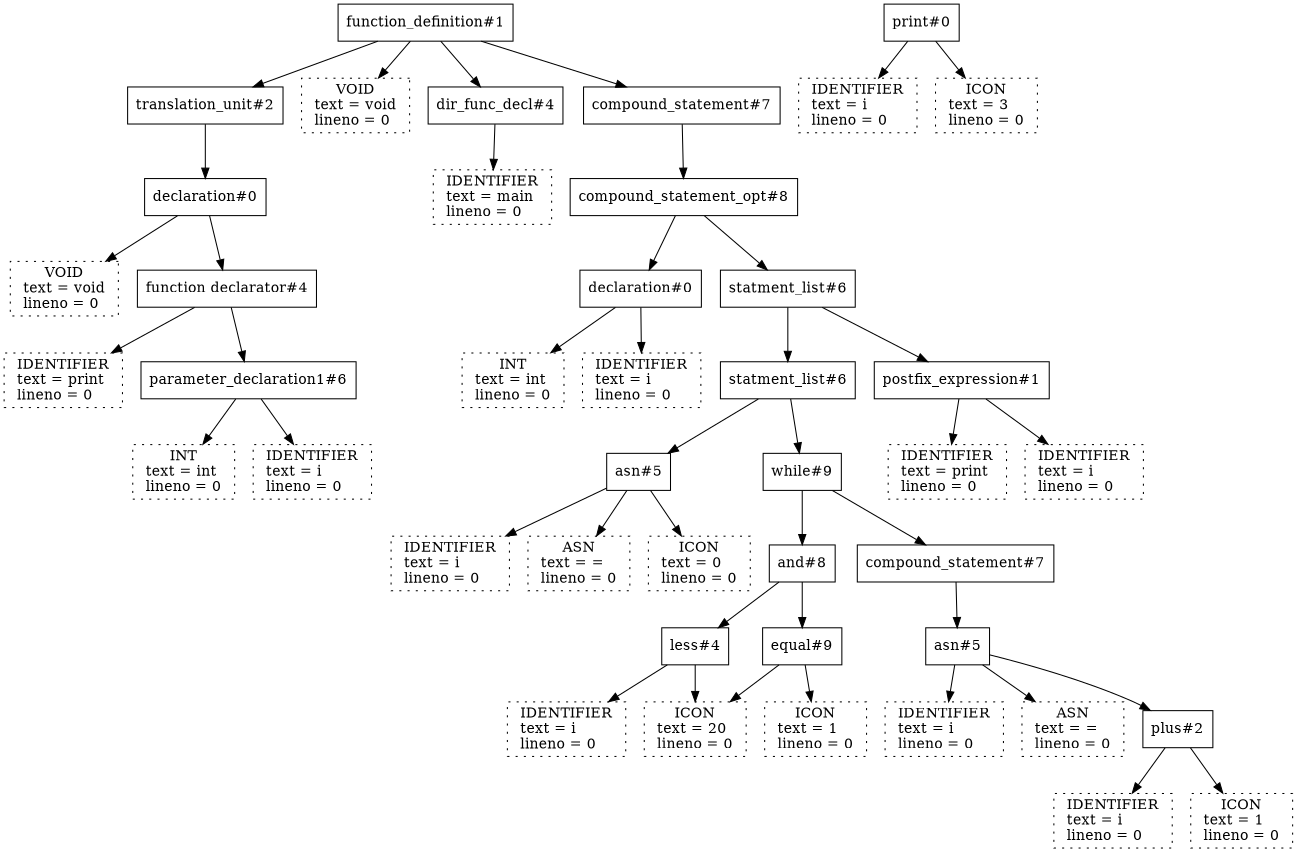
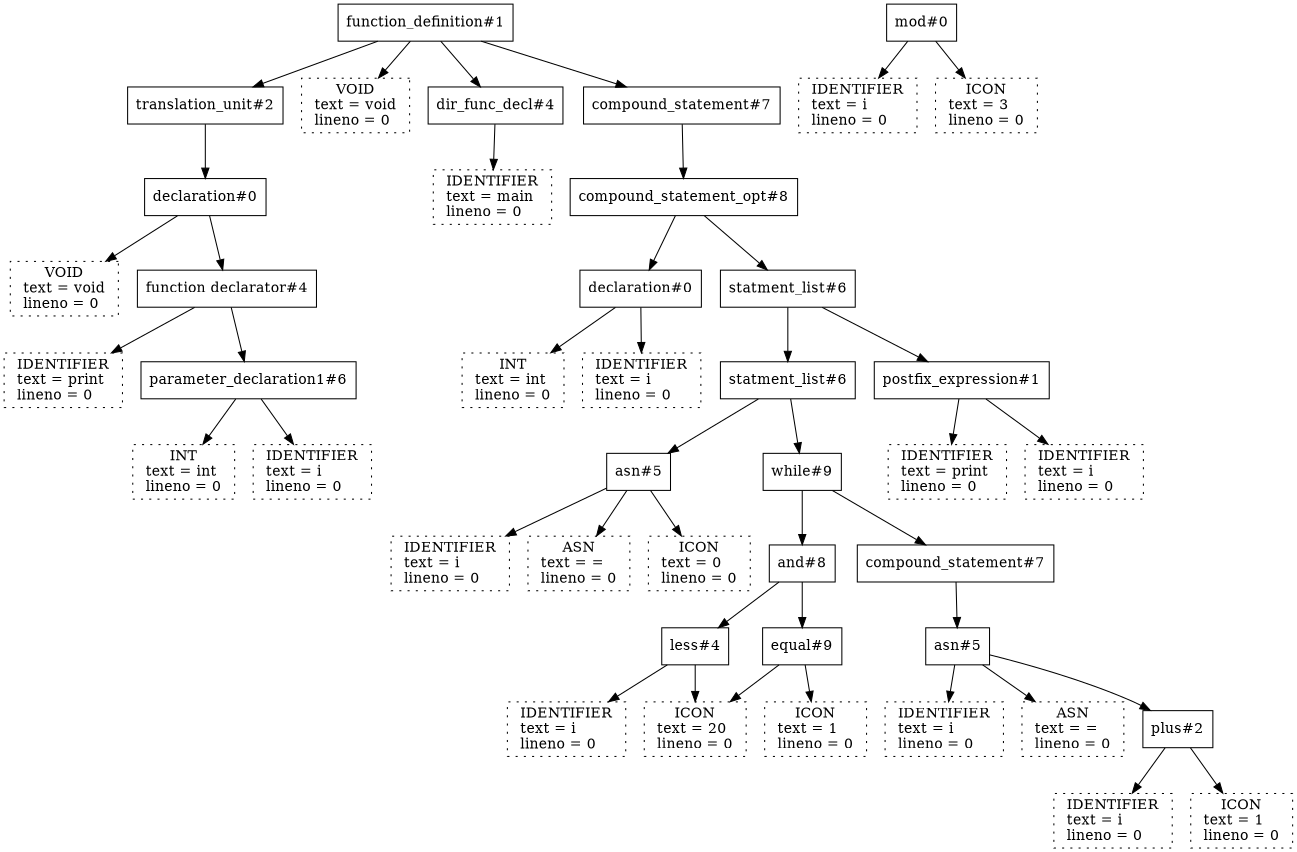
(922, 23) -> (922, 23)
